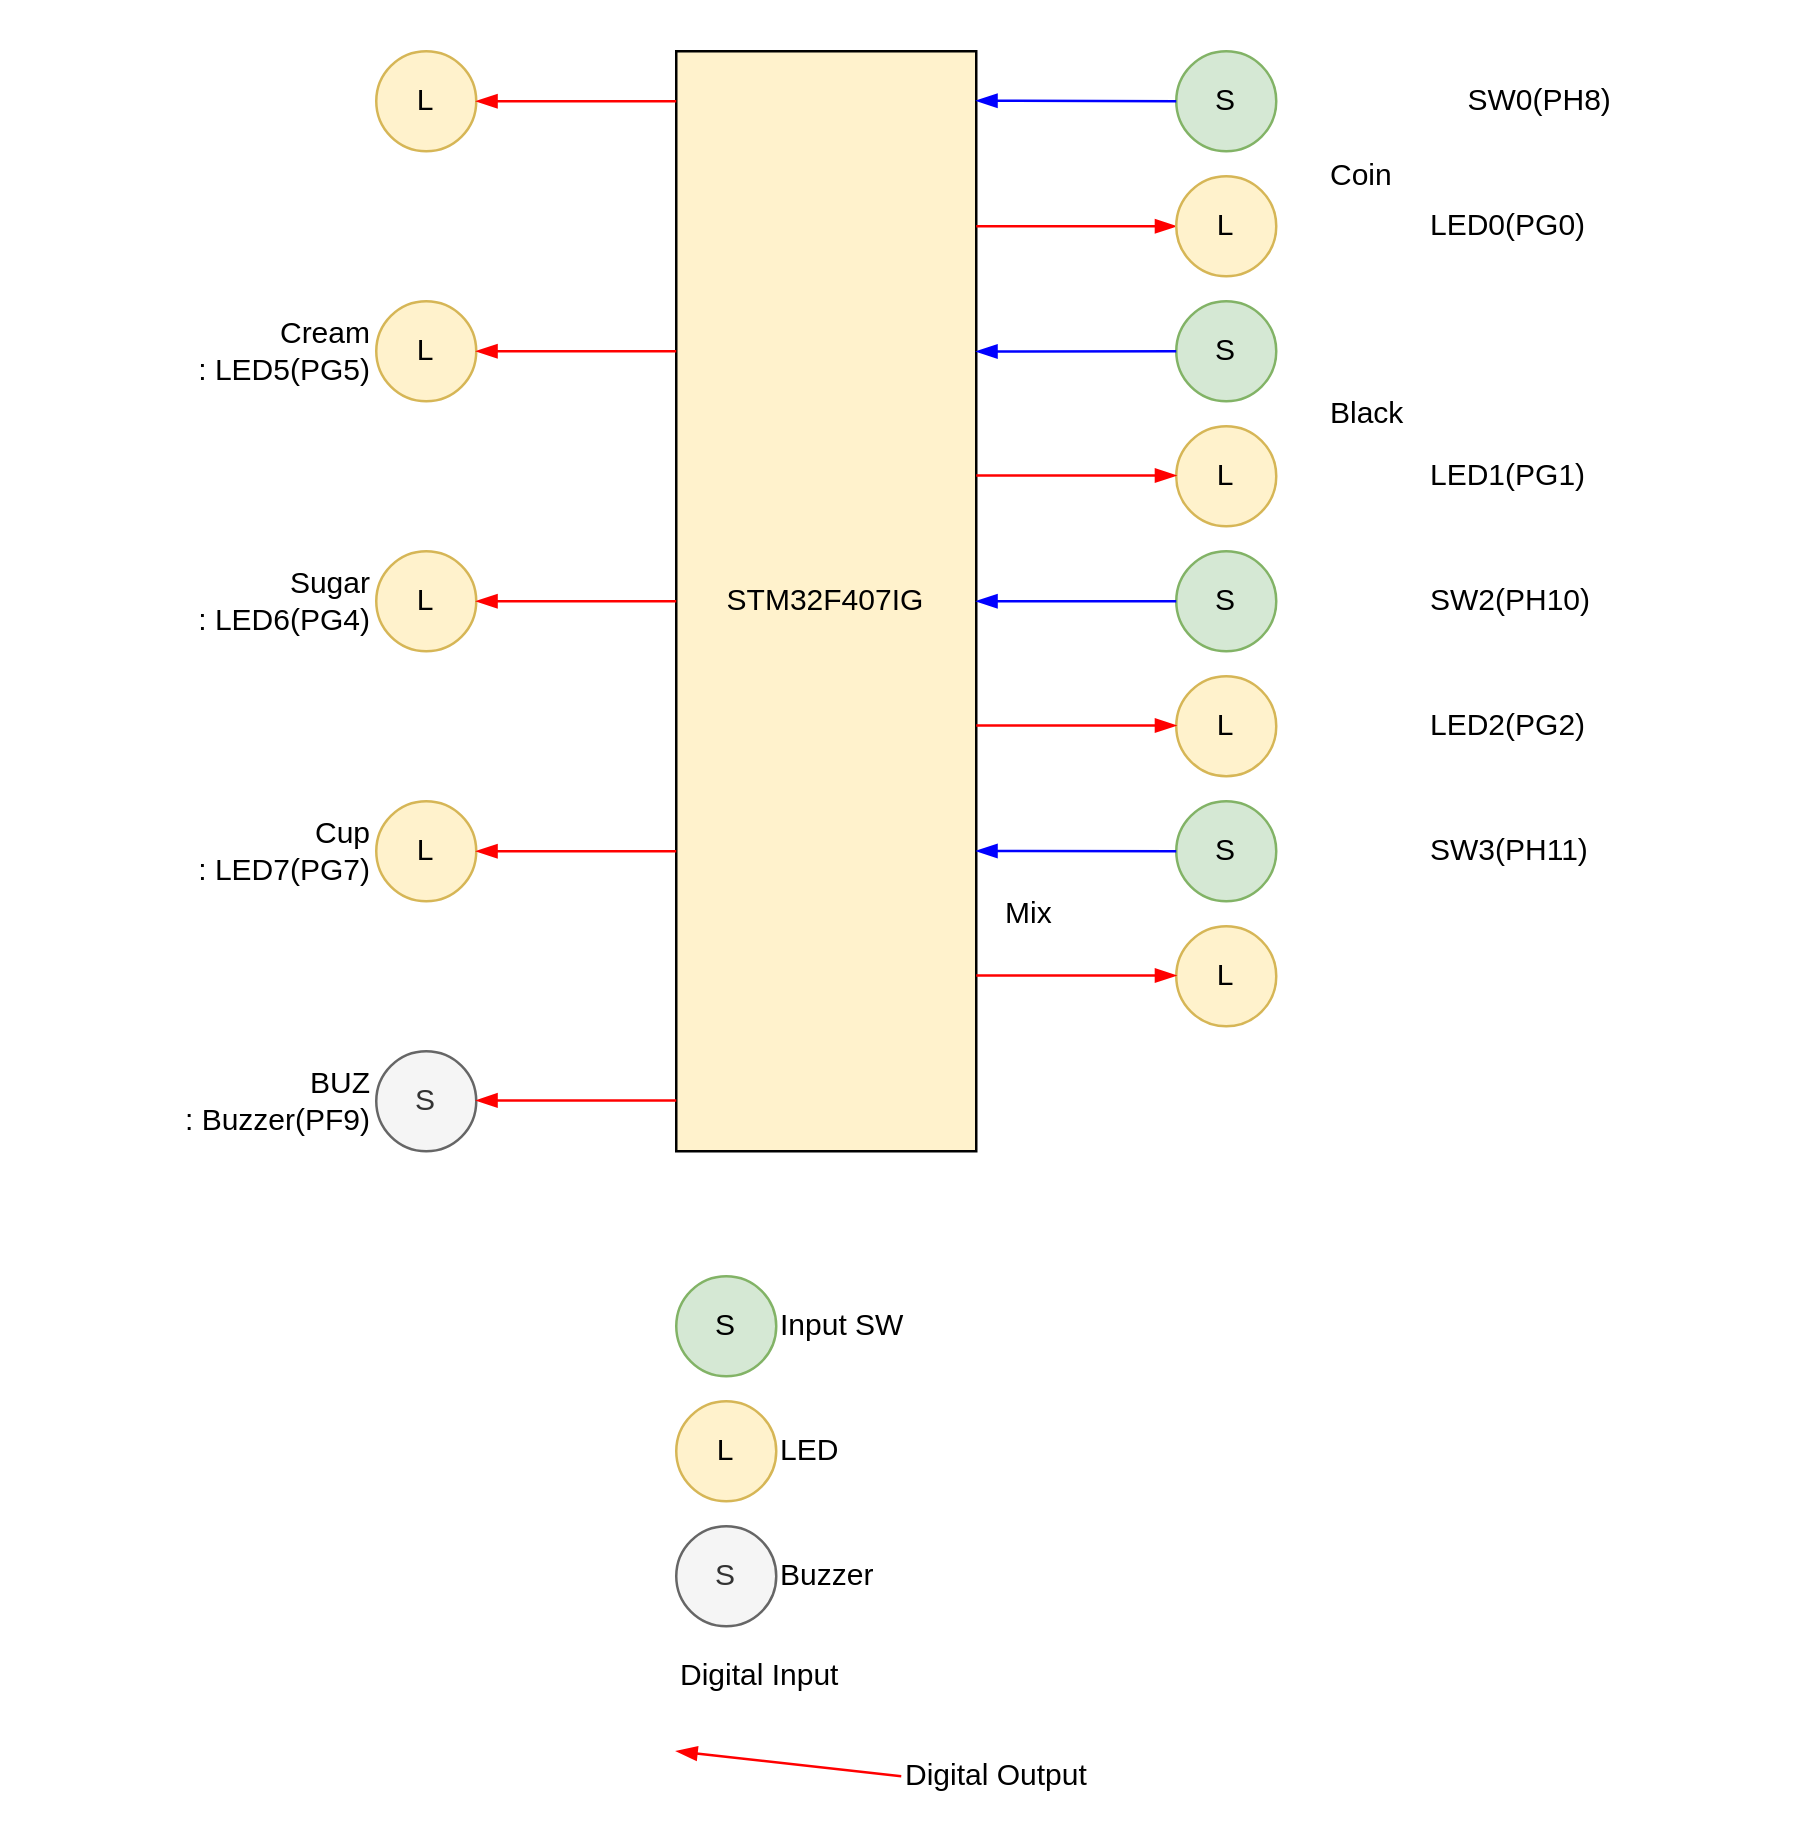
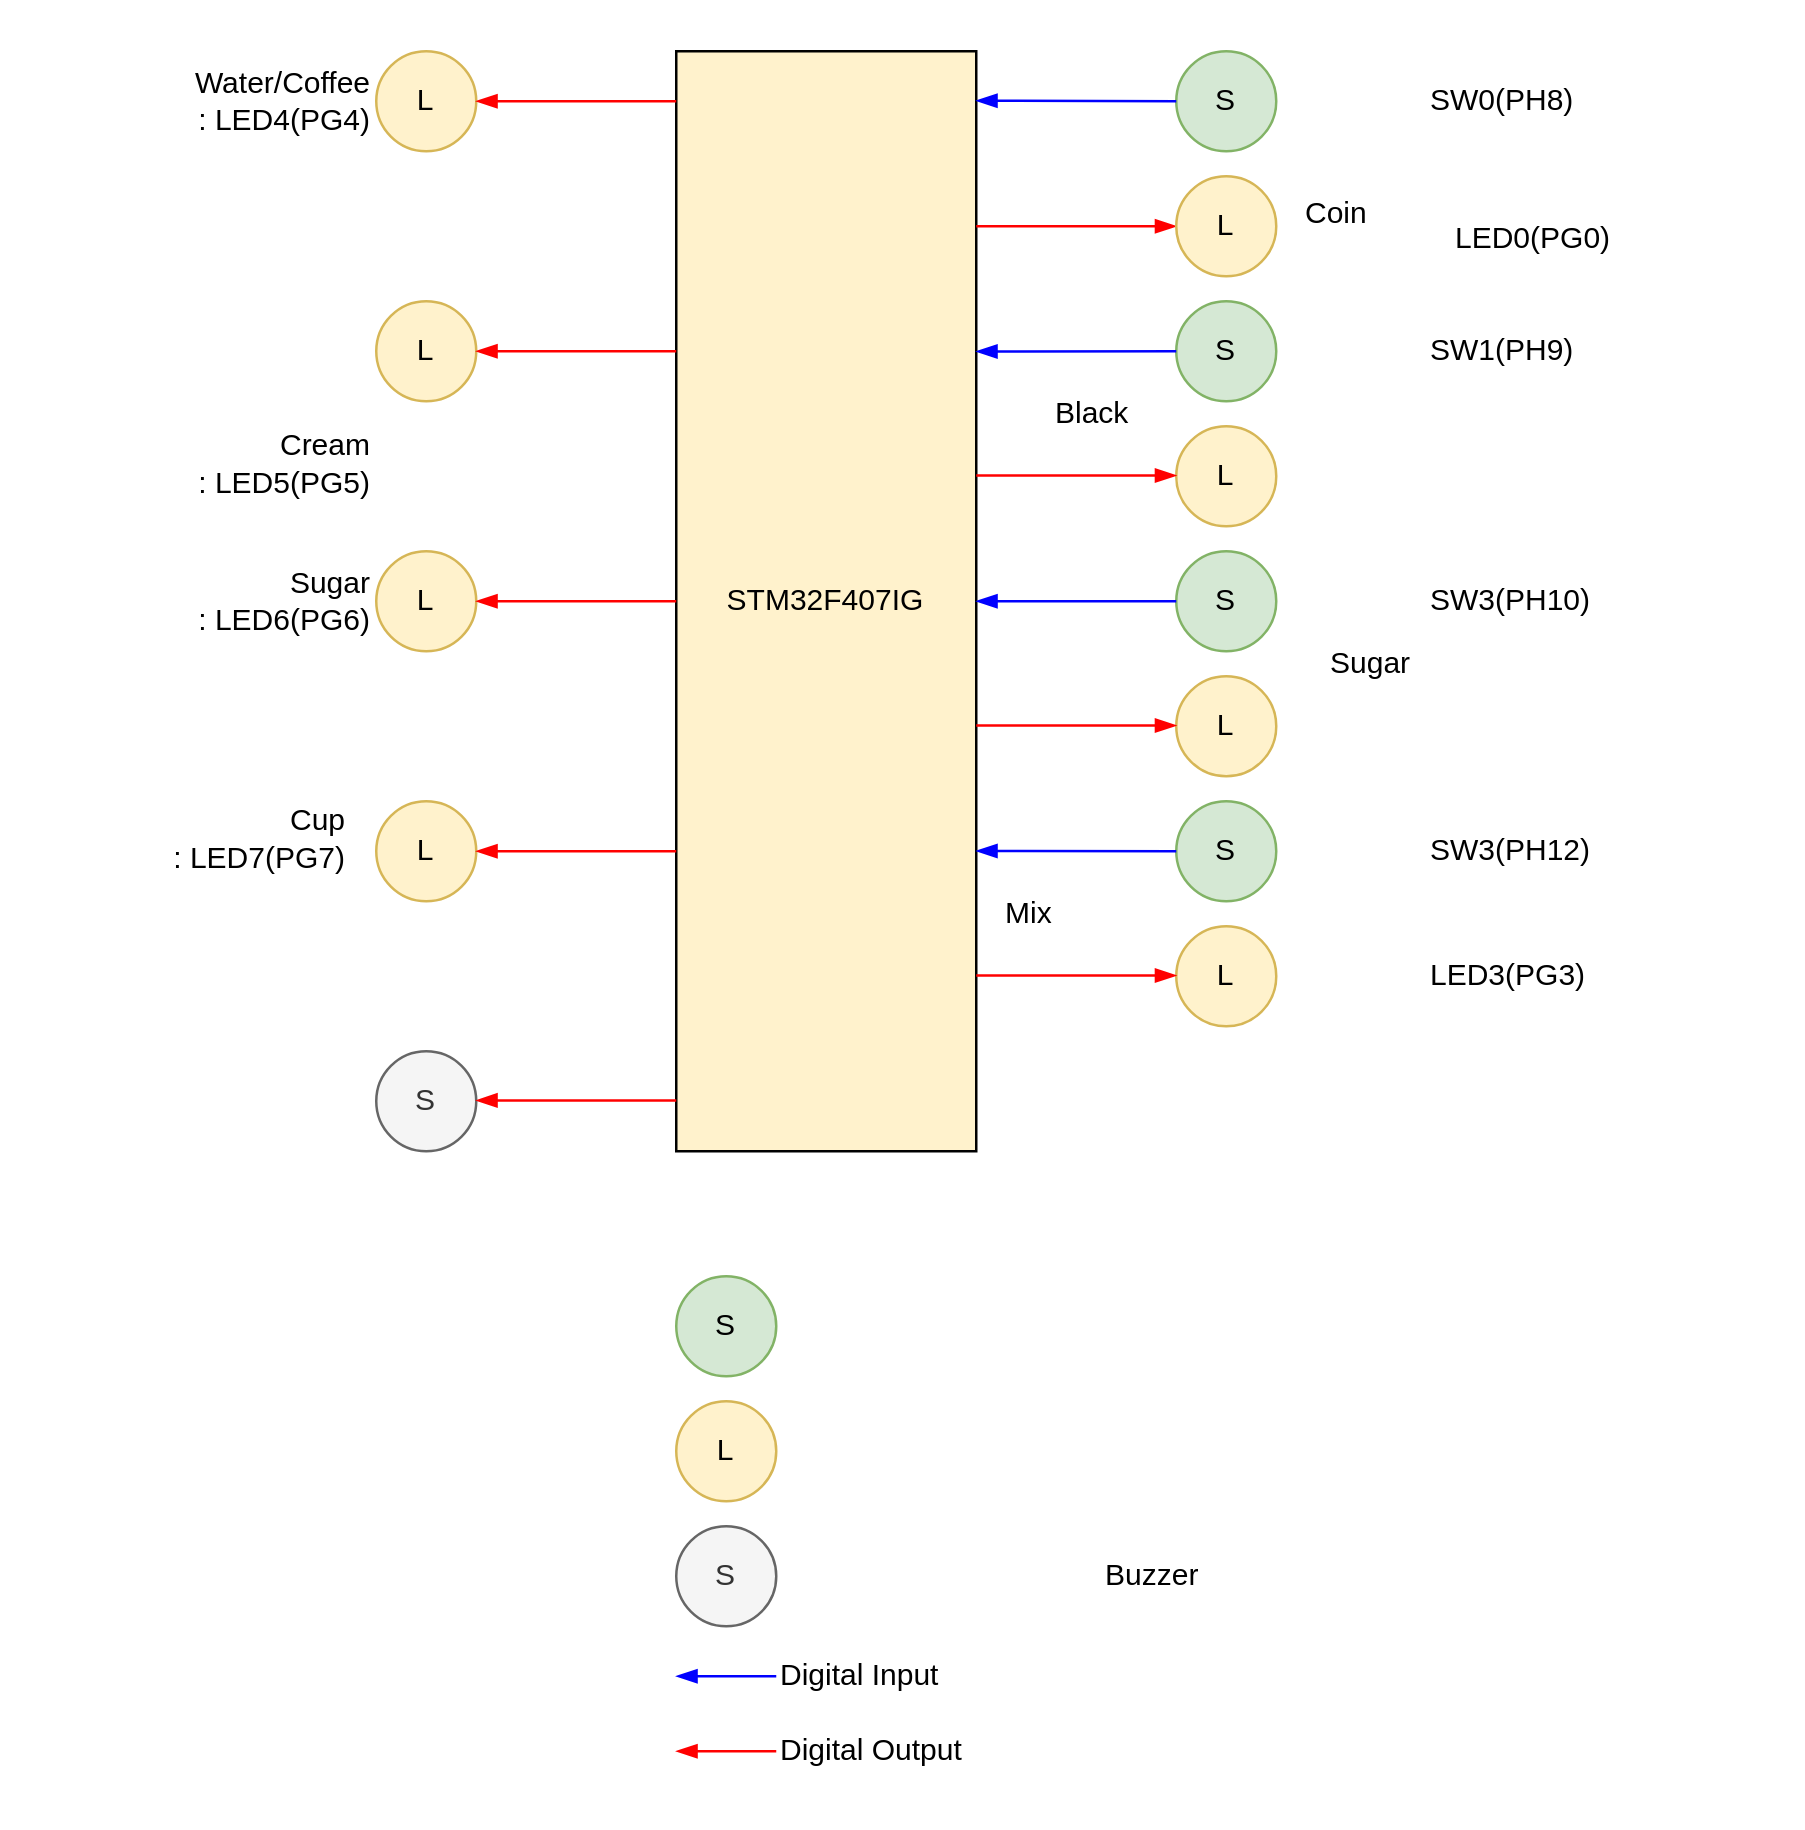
none -> (214, 101)
(1626, 101) -> (1589, 101)
(1376, 176) -> (1351, 214)
(1589, 226) -> (1614, 239)
(214, 351) -> (214, 464)
none -> (1589, 351)
(1376, 414) -> (1101, 414)
(1589, 476) -> none
(287, 601) -> (287, 601)
(1507, 601) -> (1507, 601)
none -> (1376, 664)
(1589, 726) -> none
(214, 851) -> (189, 839)
(1507, 851) -> (1507, 851)
none -> (1589, 976)
(214, 1101) -> none
(939, 1326) -> none
(939, 1451) -> none
(939, 1576) -> (1264, 1576)
(839, 1676) -> (939, 1676)
(1064, 1776) -> (939, 1751)
